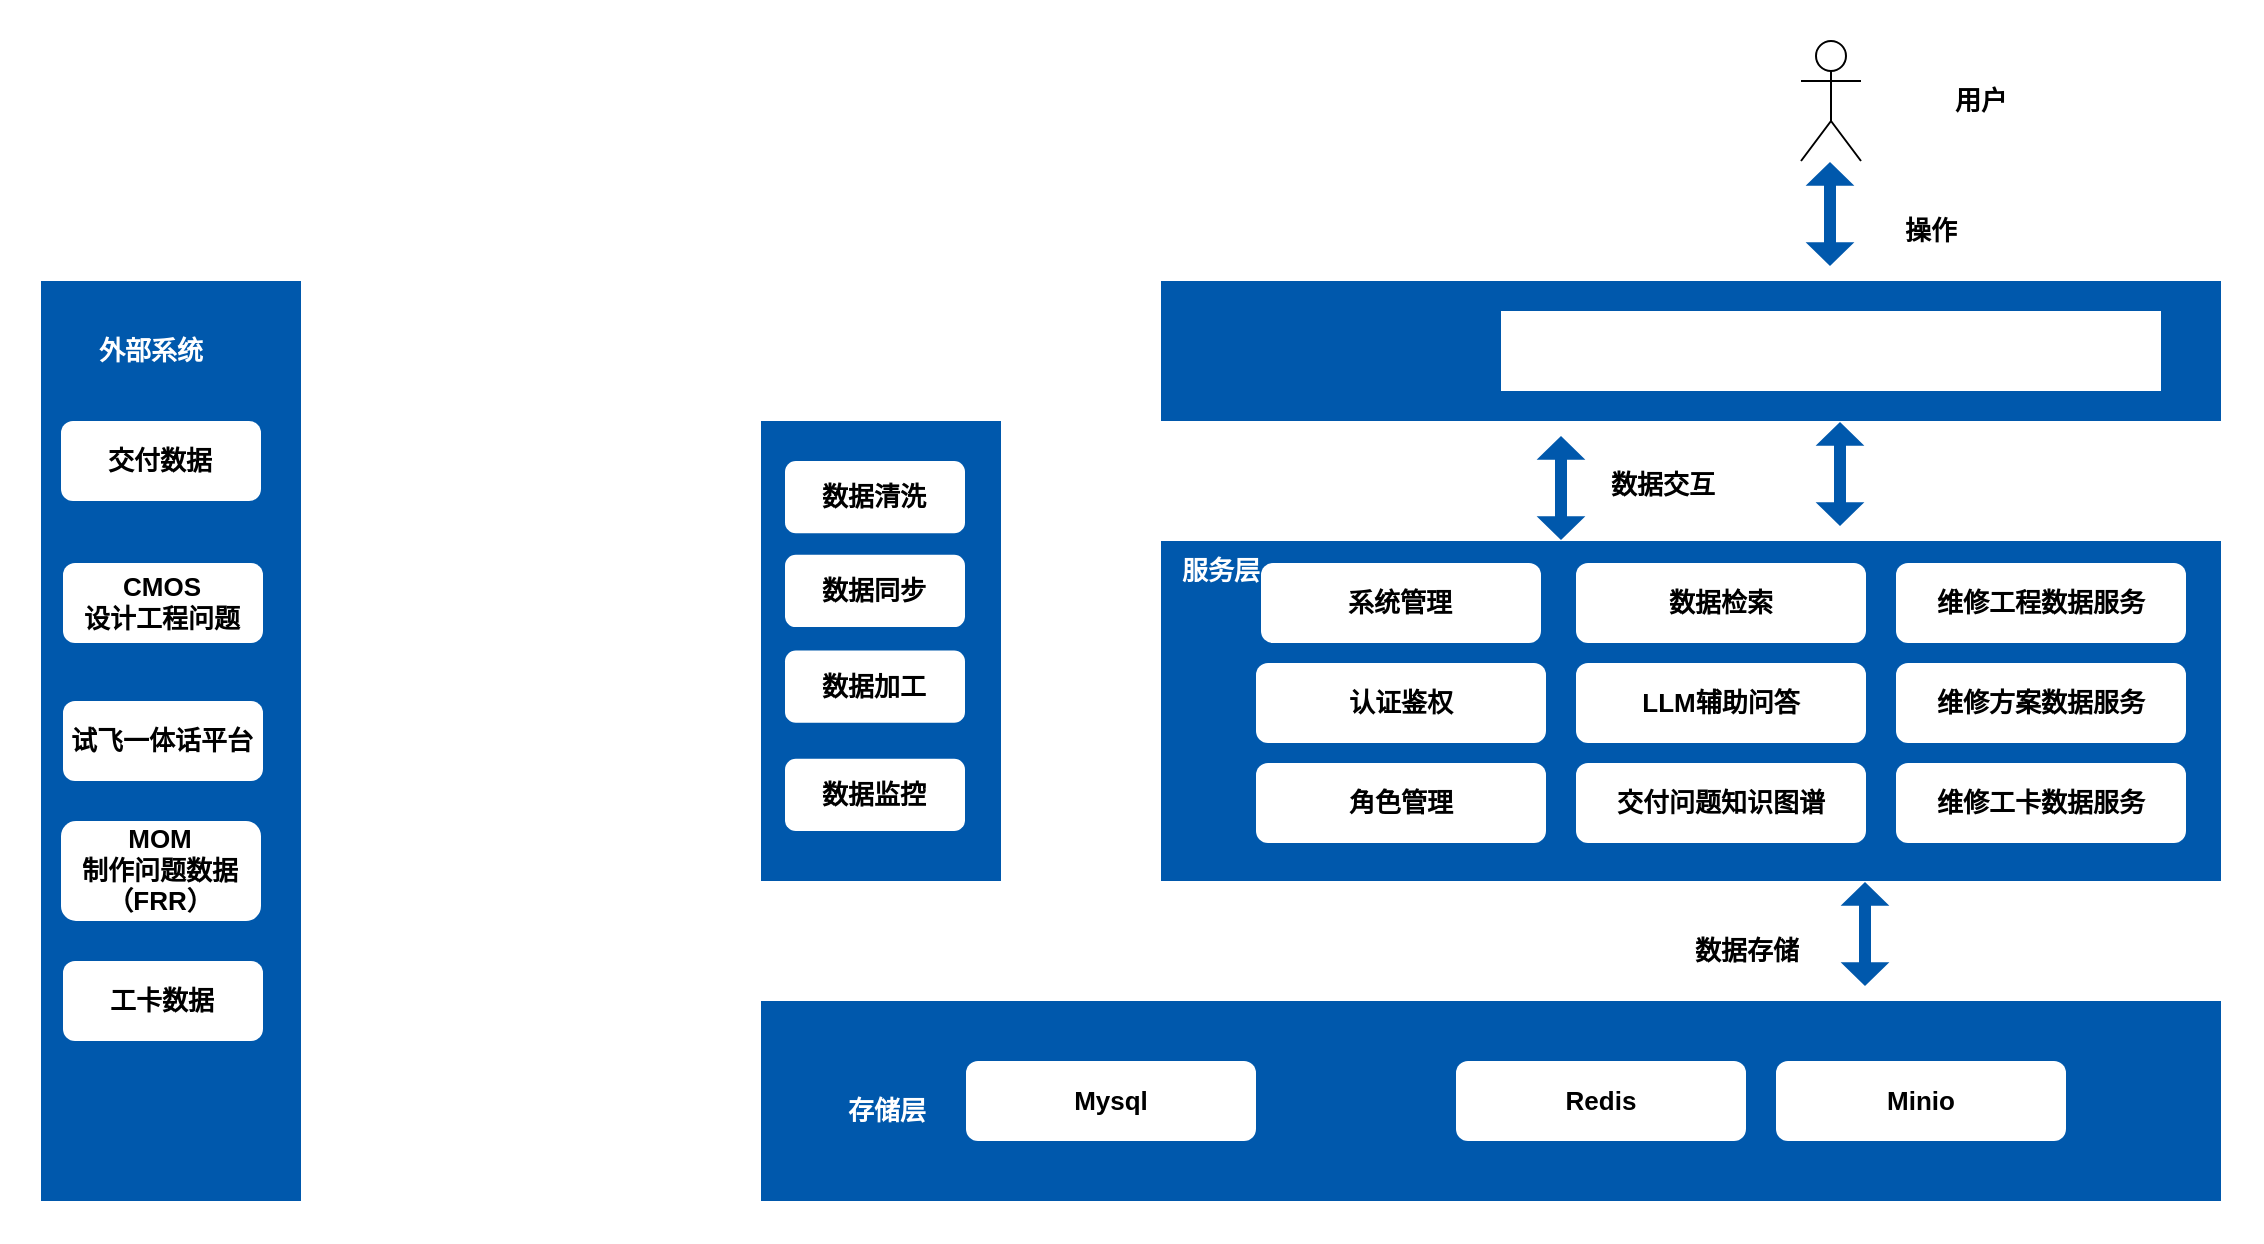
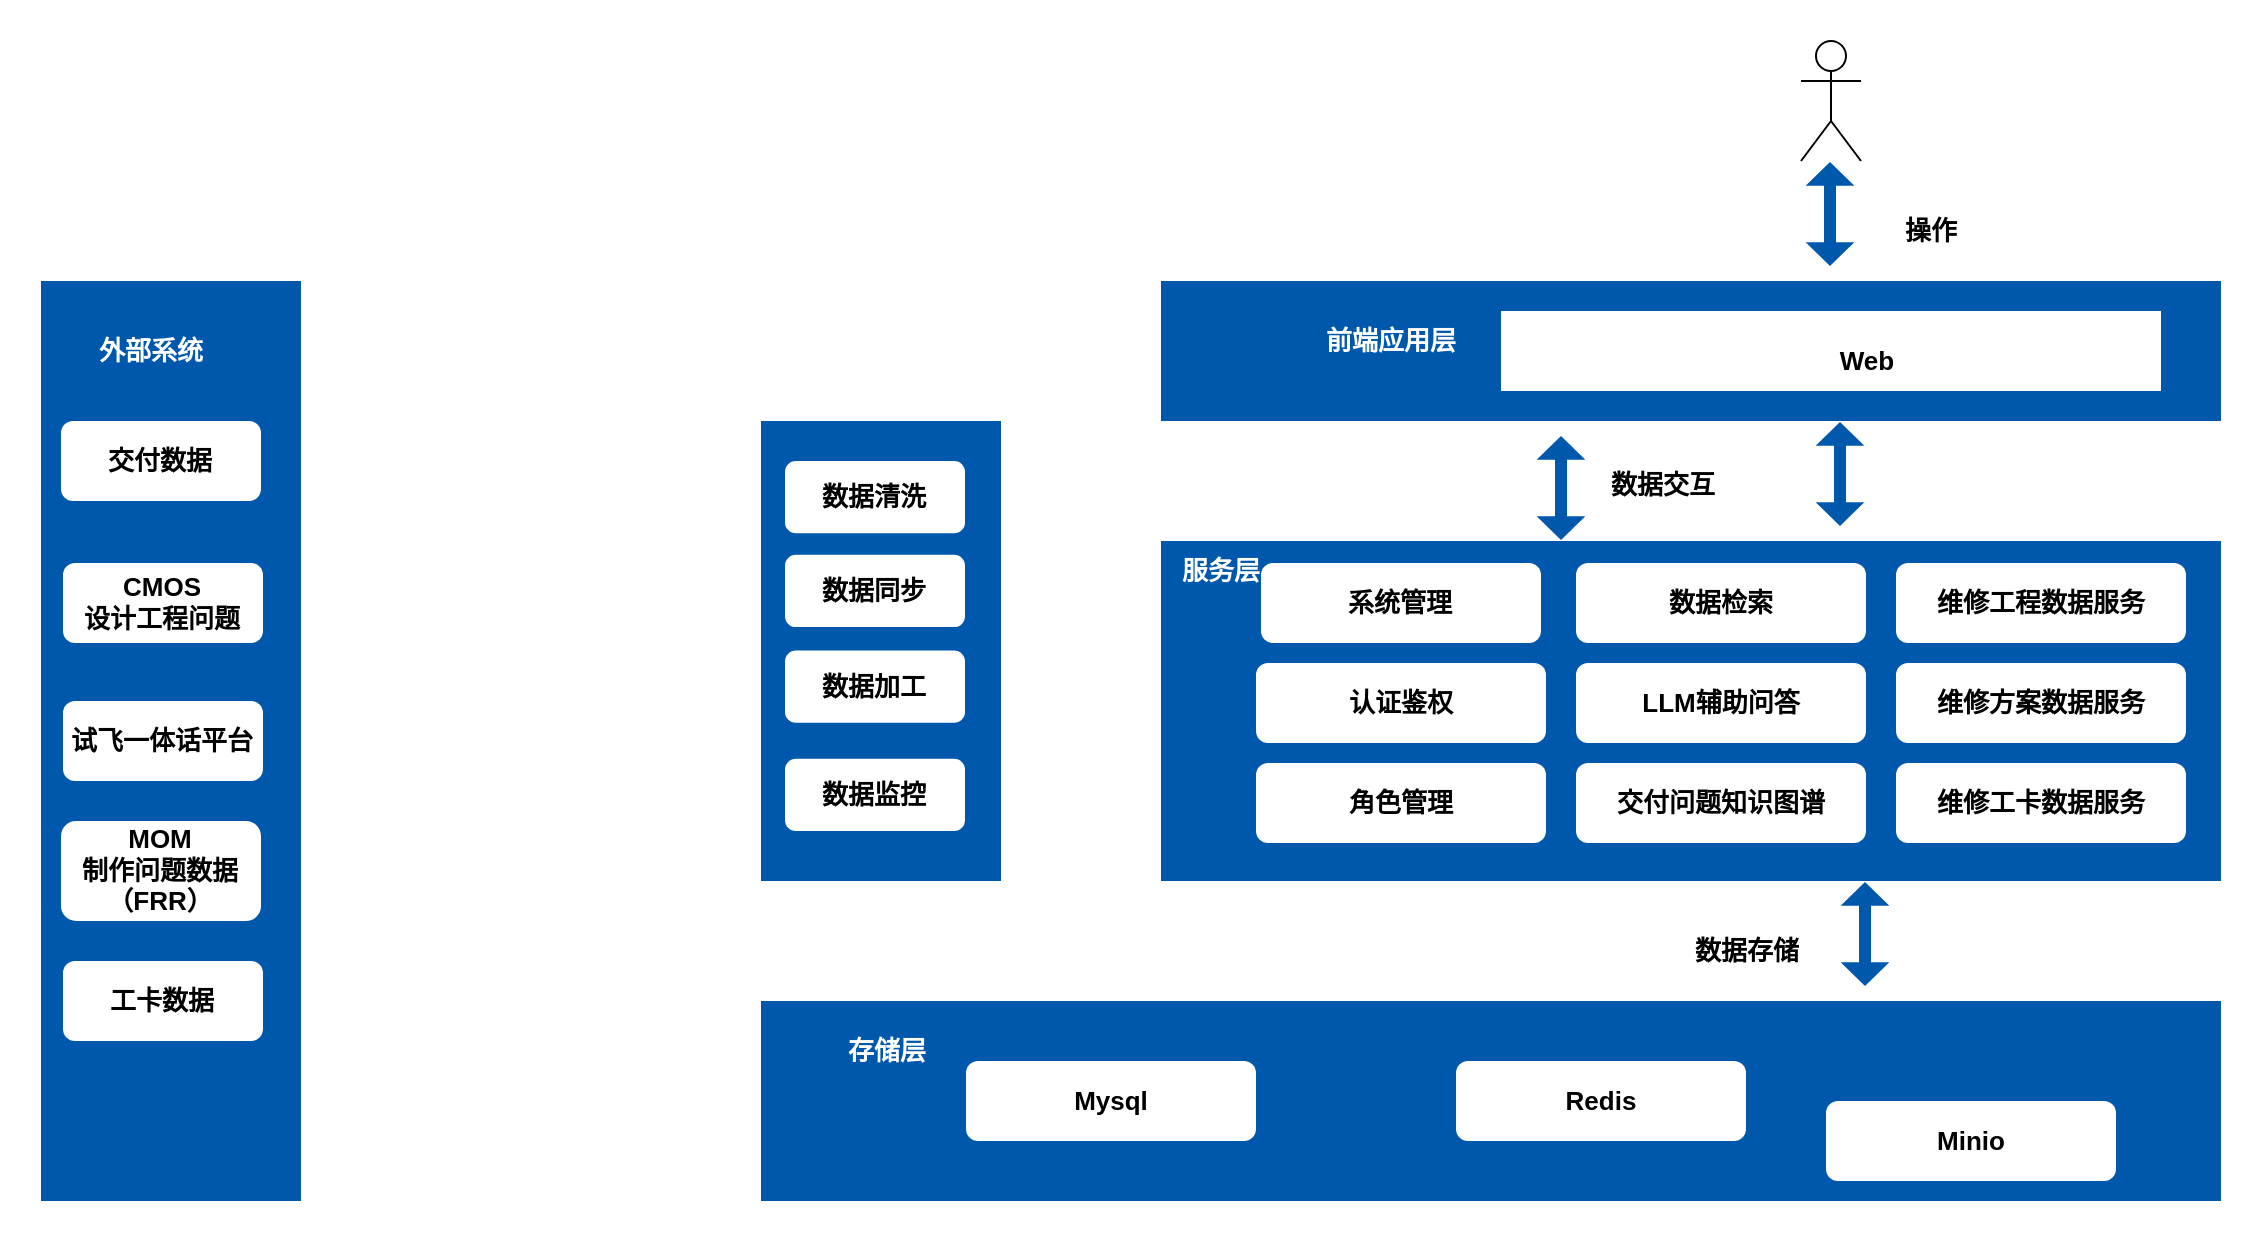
(1981, 101) -> none
none -> (1391, 341)
none -> (1866, 361)
(1921, 1101) -> (1971, 1141)
(886, 1111) -> (886, 1051)
